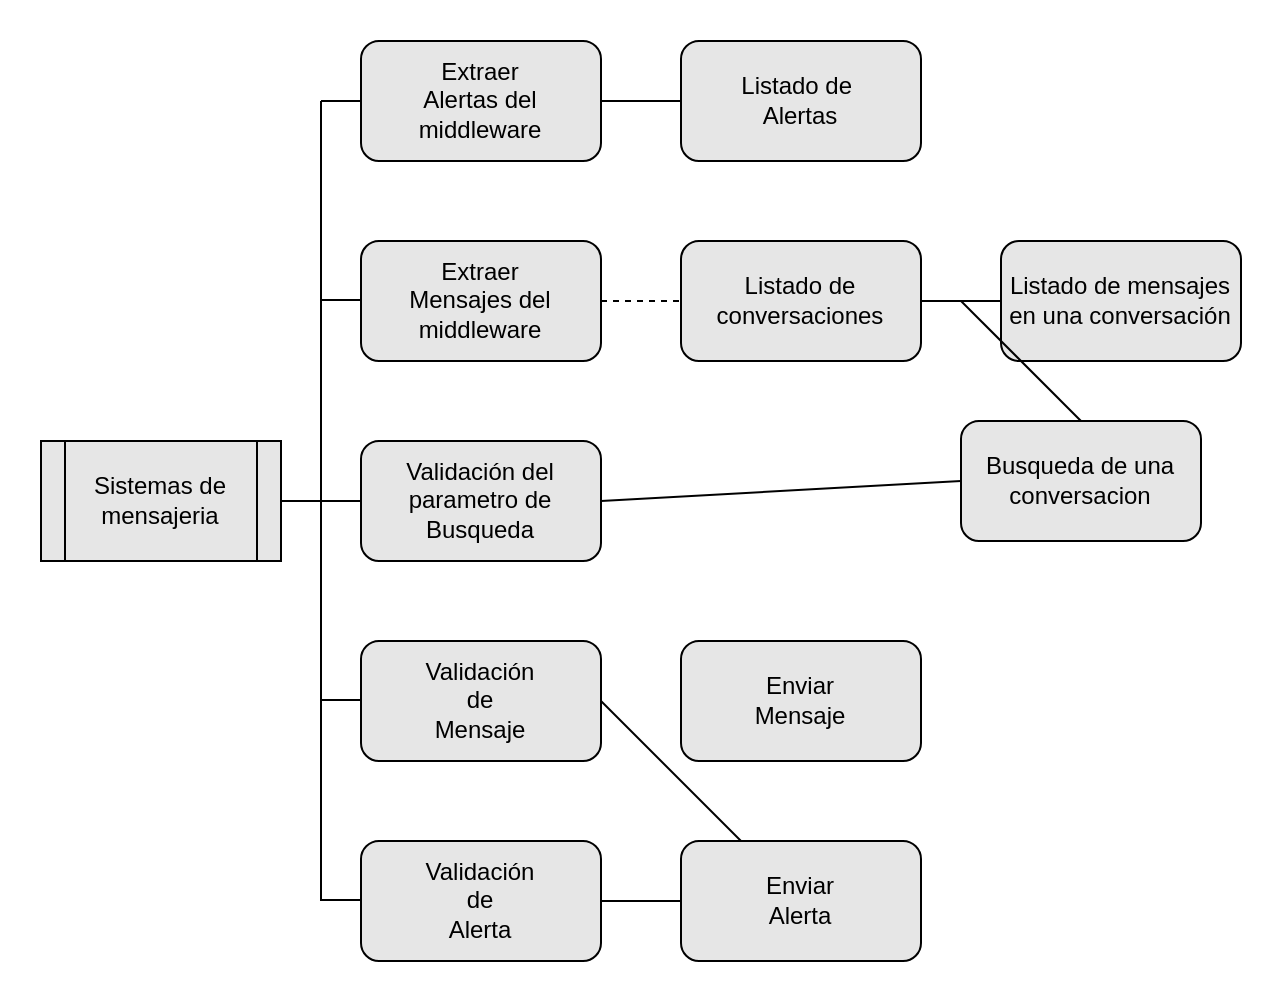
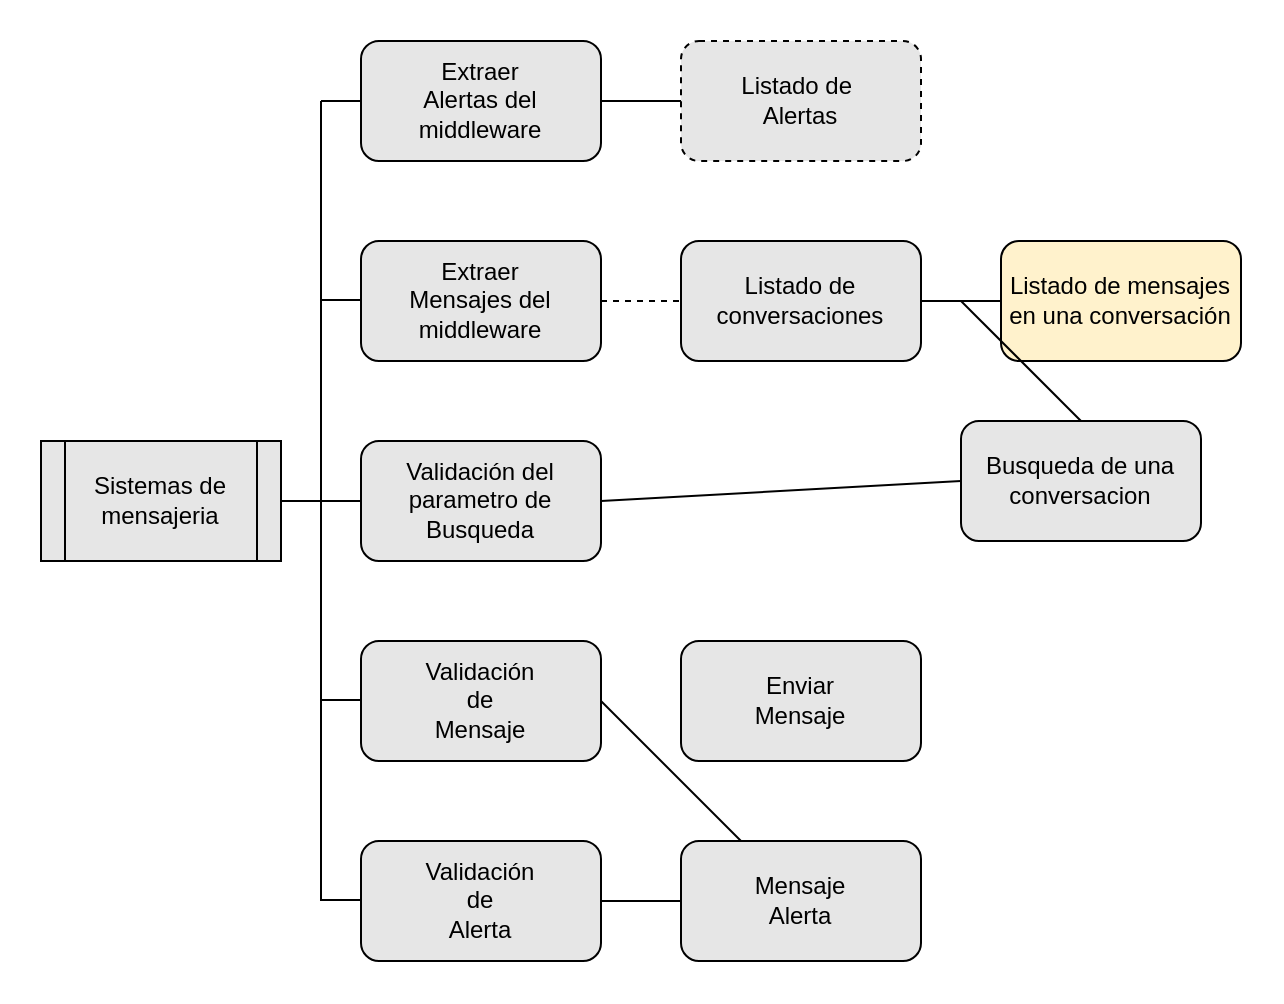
(801, 101) -> (801, 101)
(1121, 301) -> (1121, 301)
(801, 901) -> (801, 901)
